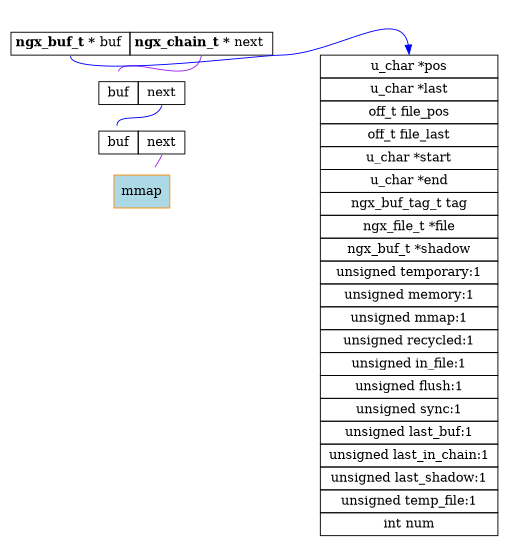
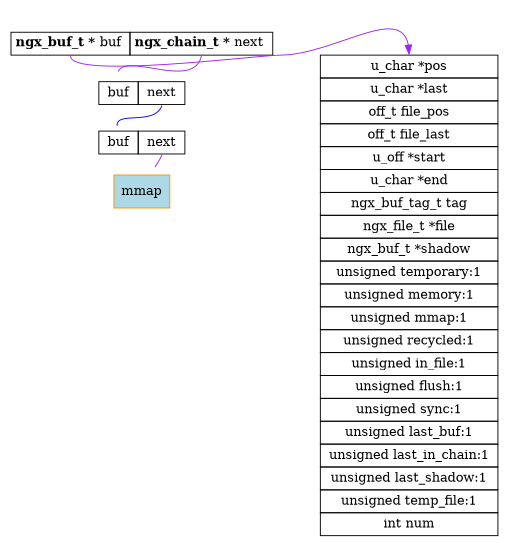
(244, 58) -> (244, 58)
(409, 158) -> (409, 158)
